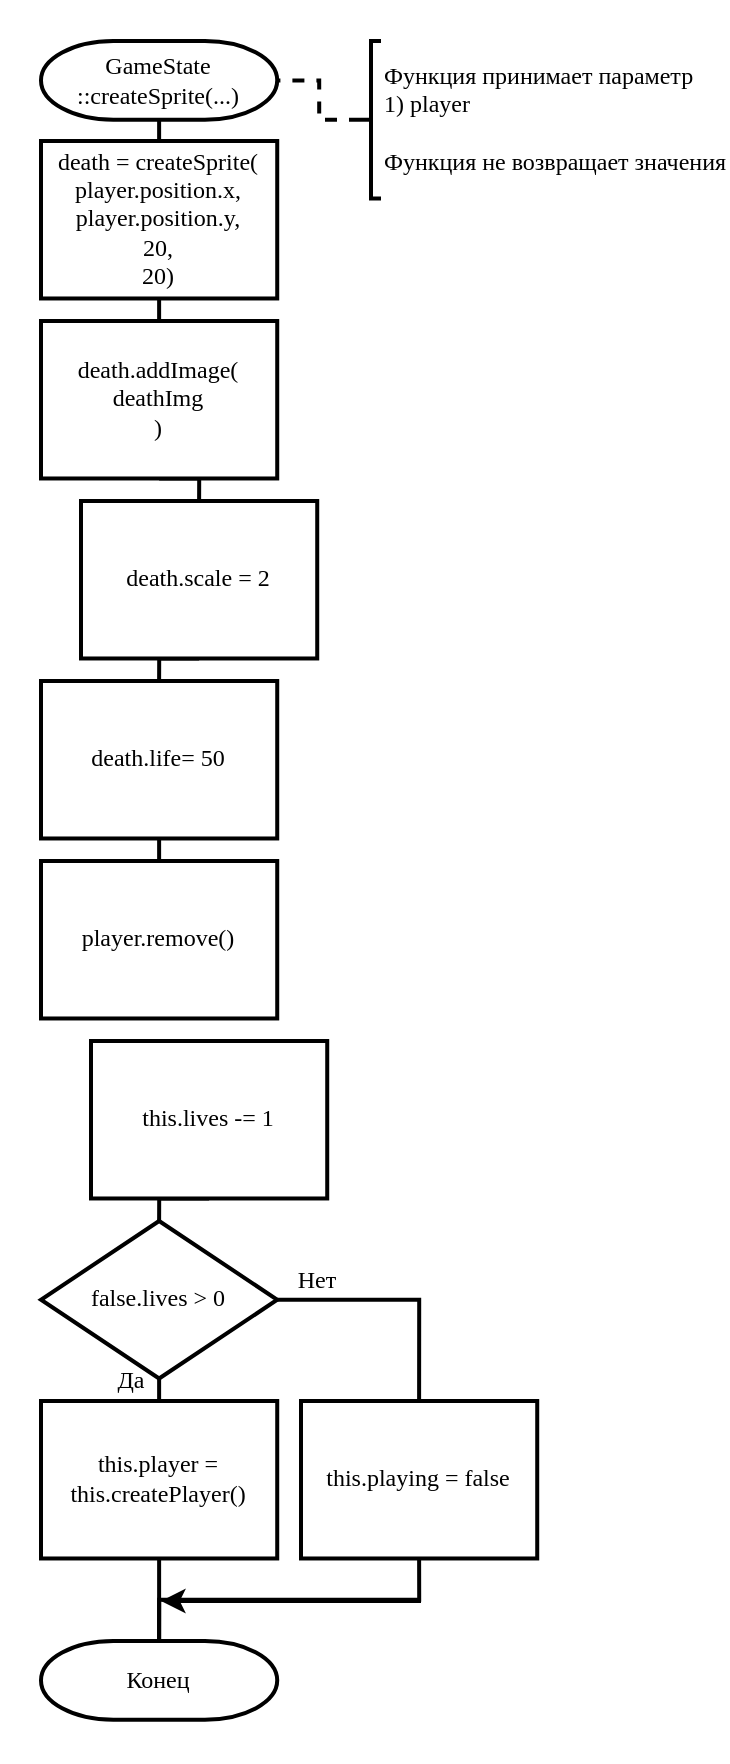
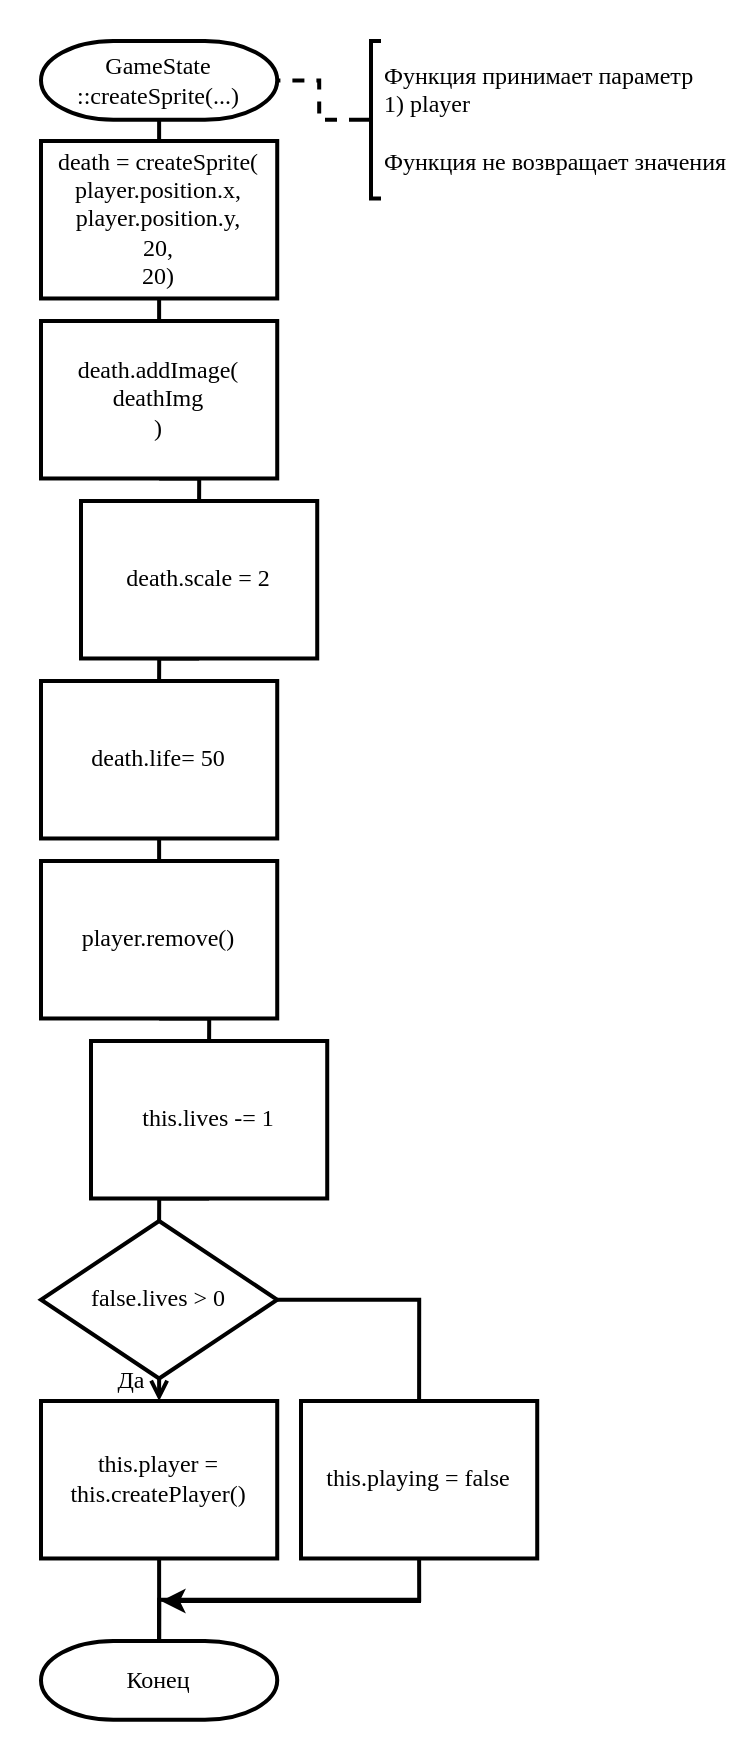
none -> (209, 1028)
(317, 1281) -> none
(159, 1392) -> (159, 1388)
